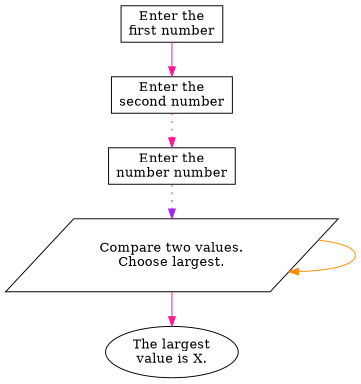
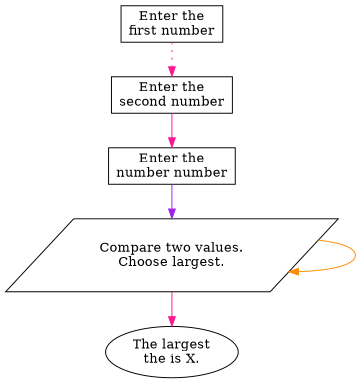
(172, 55) -> (172, 55)
(172, 126) -> (172, 126)
(172, 197) -> (172, 197)
(172, 352) -> (172, 352)
